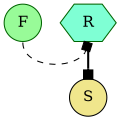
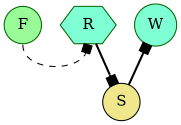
none -> (156, 25)
